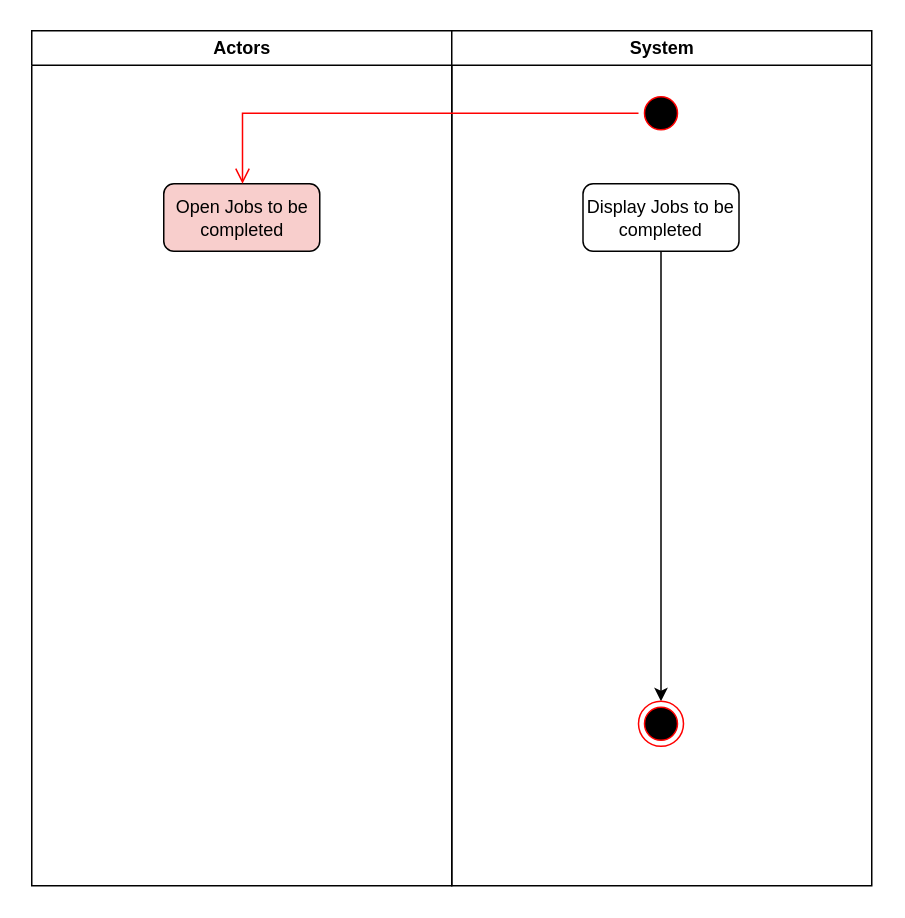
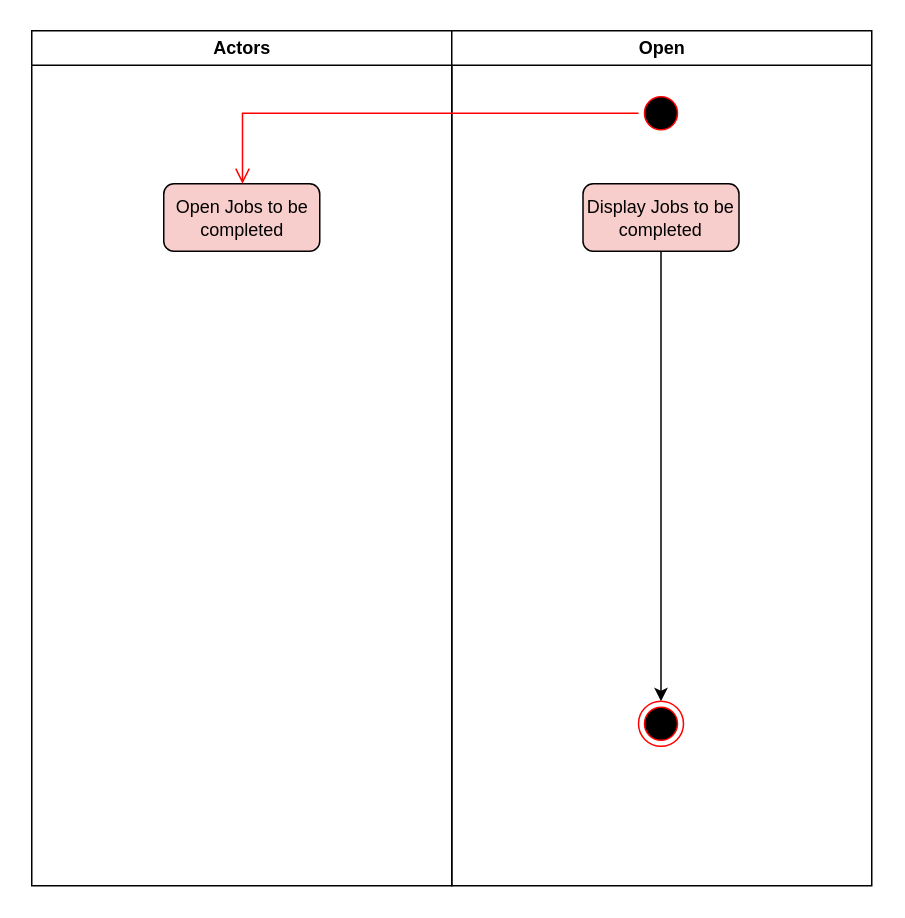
(662, 49) -> (662, 49)
(661, 218) -> (661, 218)
